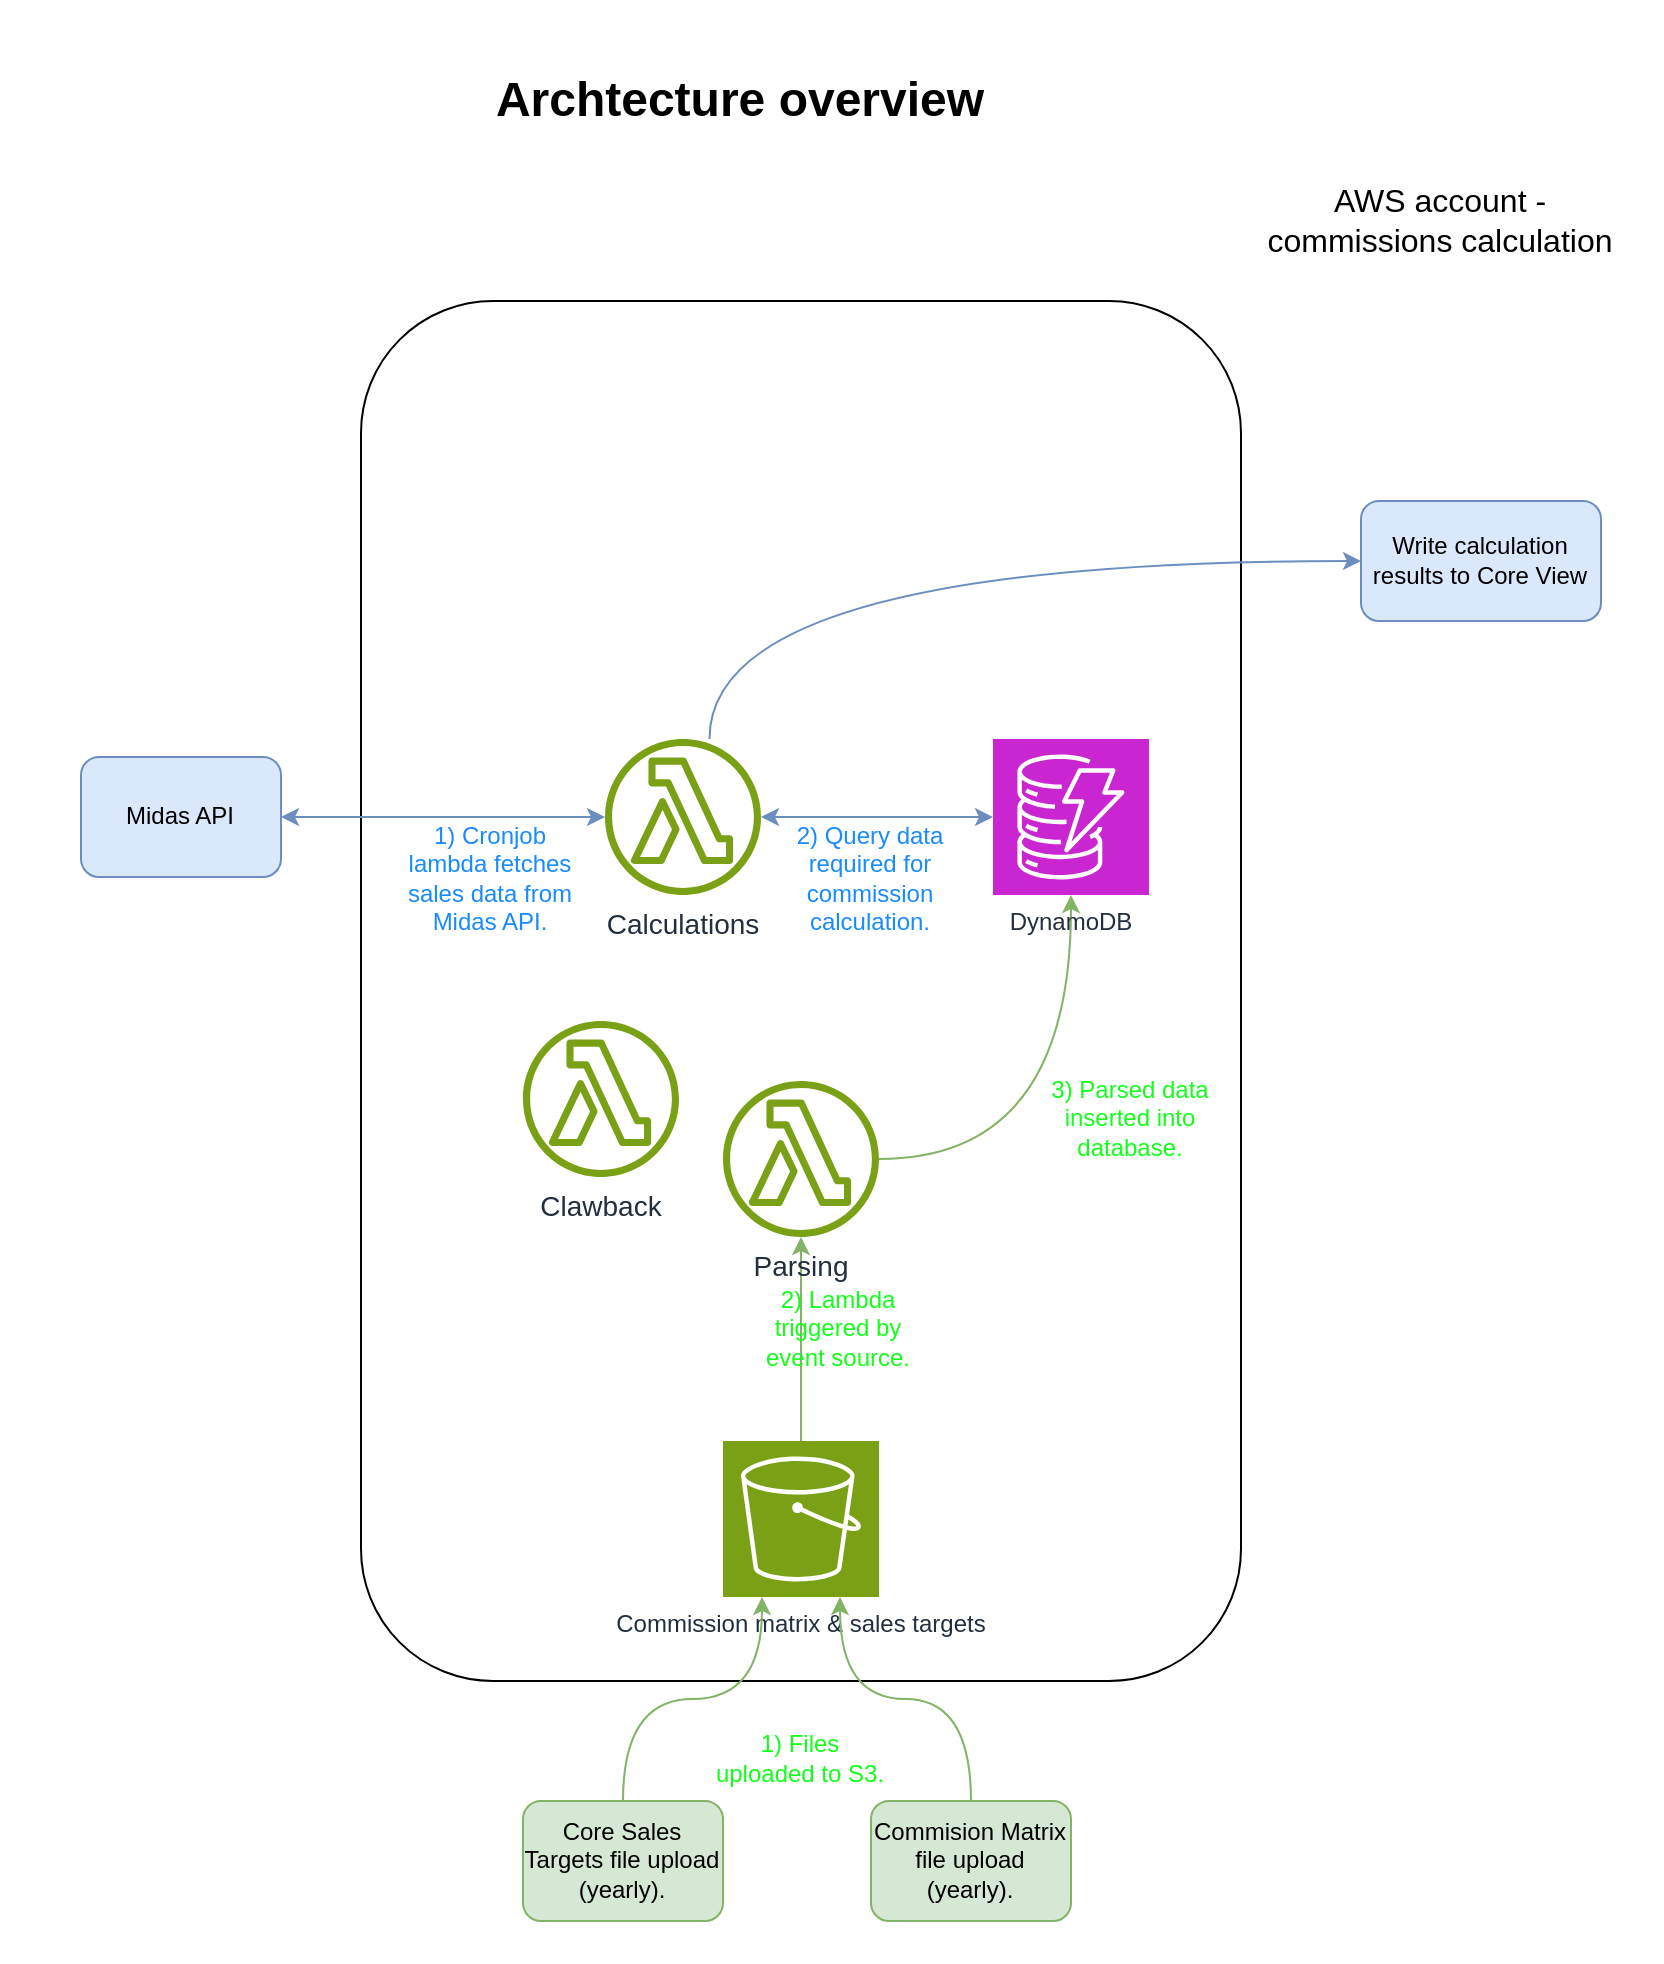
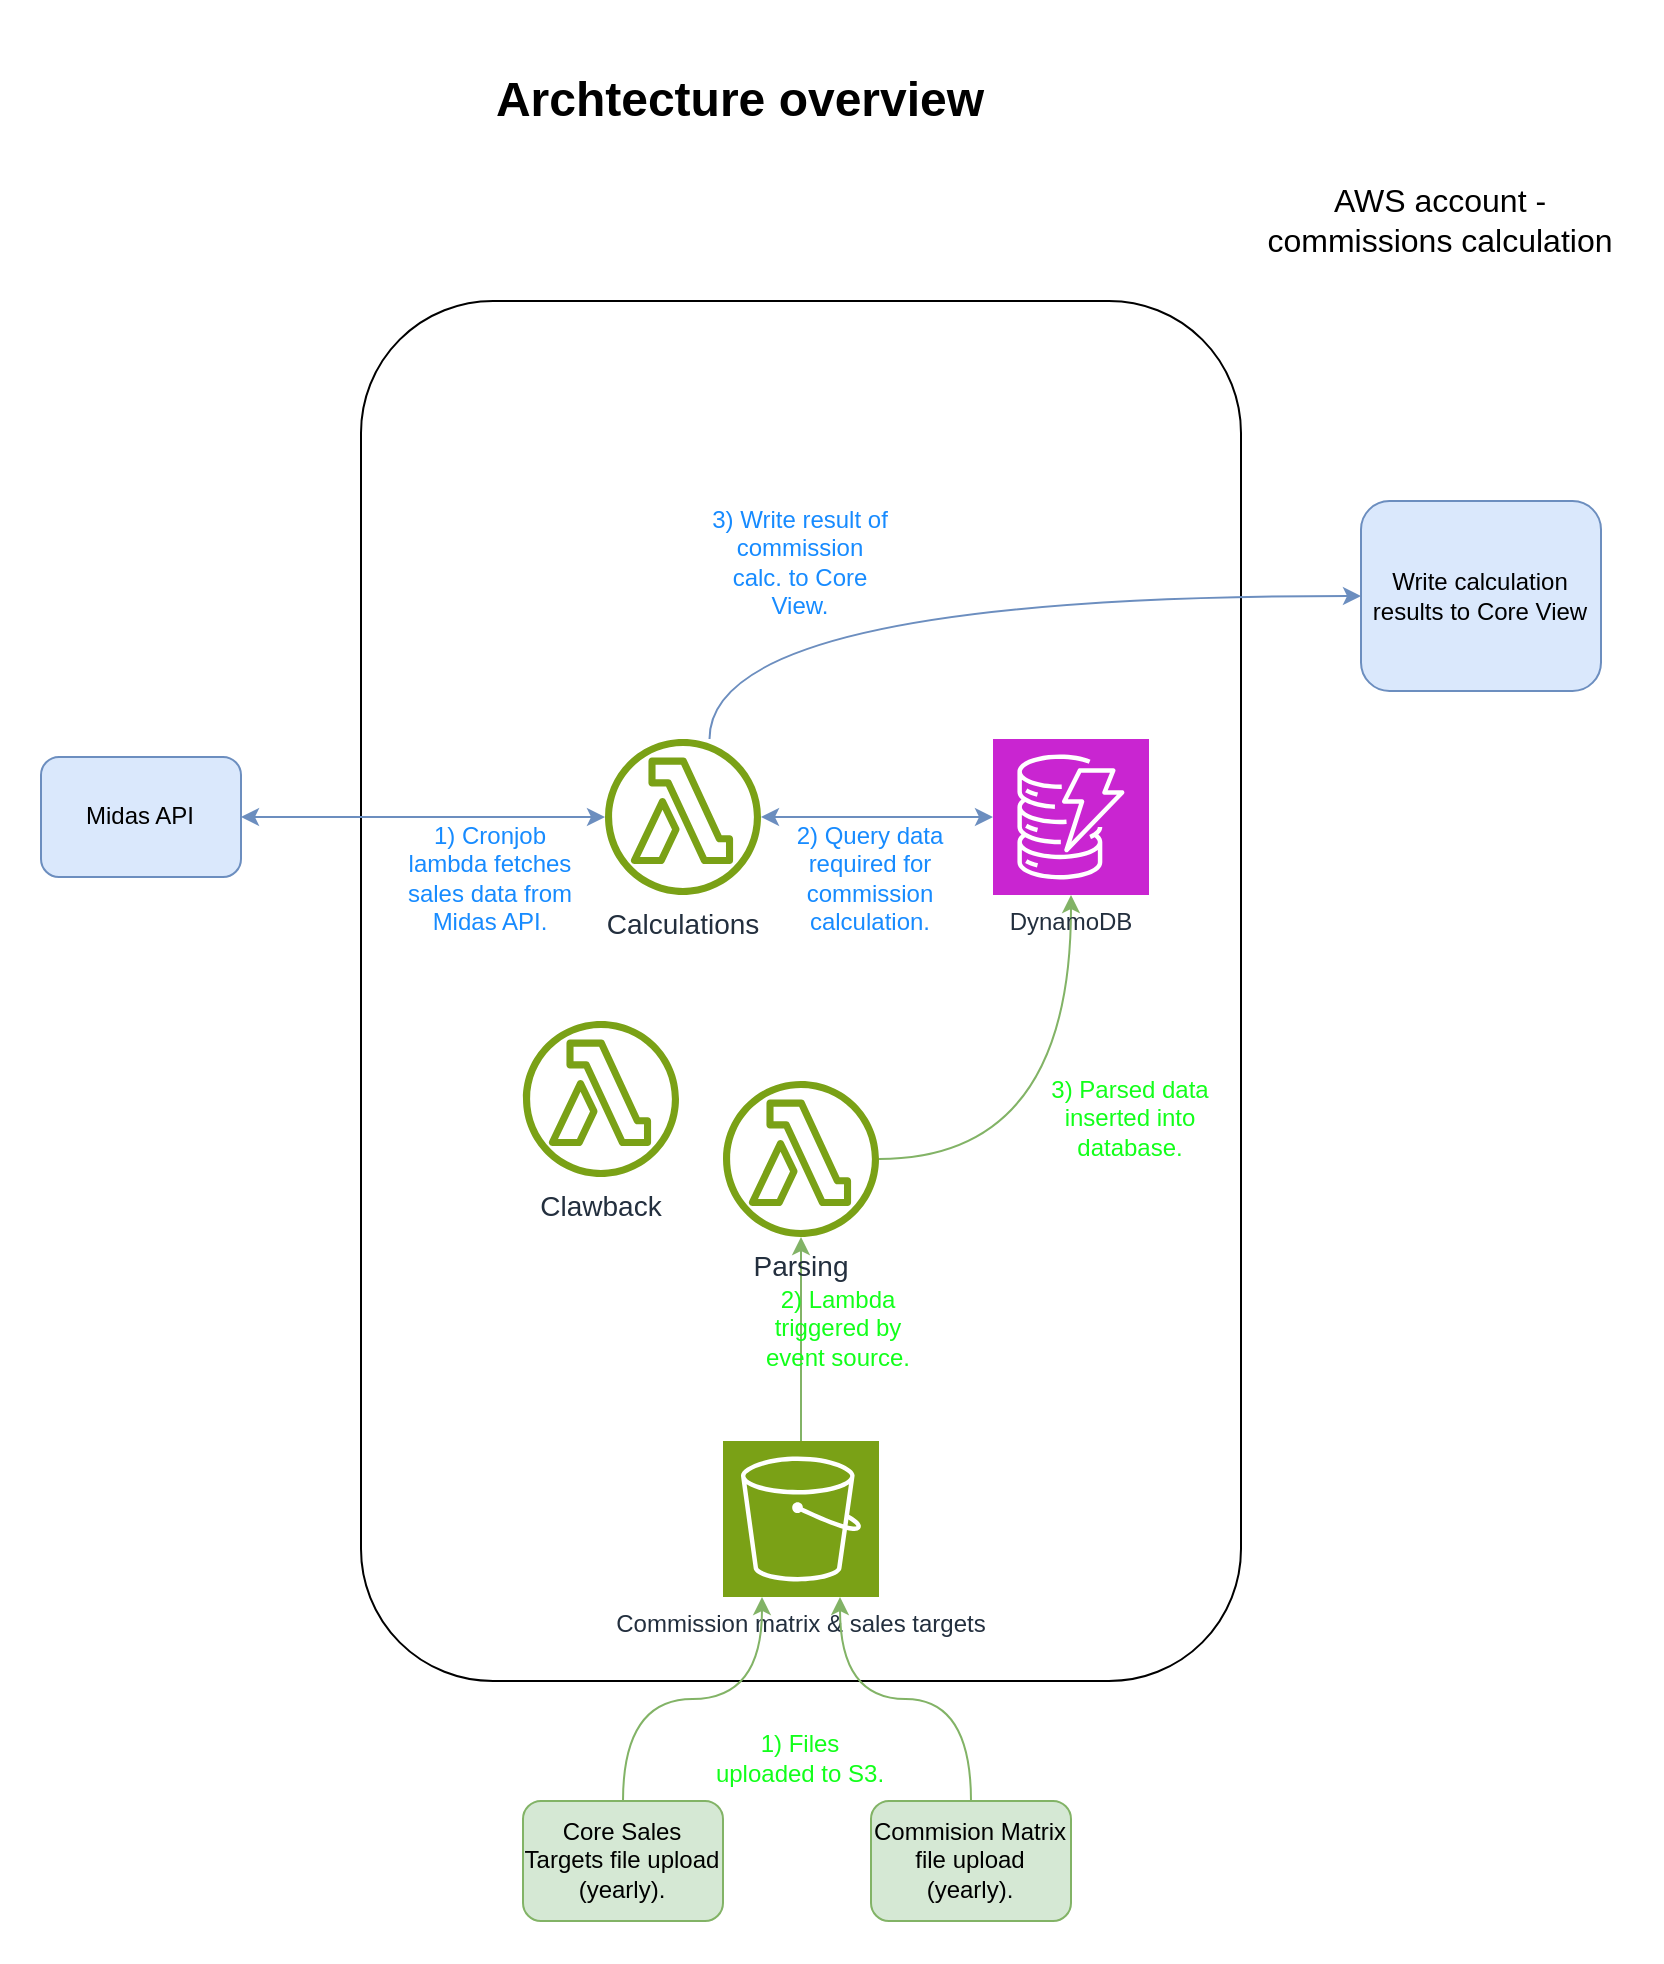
(1481, 561) -> (1481, 596)
none -> (801, 563)
(181, 817) -> (141, 817)
